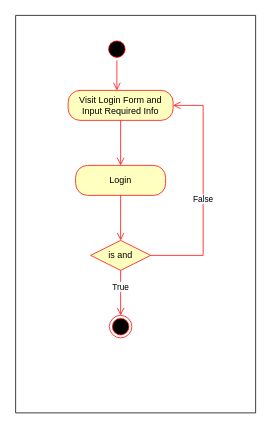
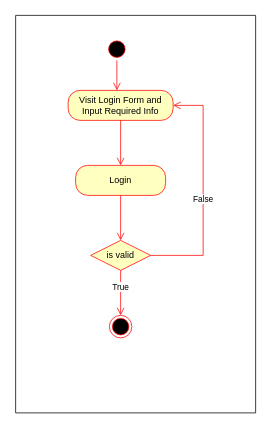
(120, 255) -> (120, 255)
